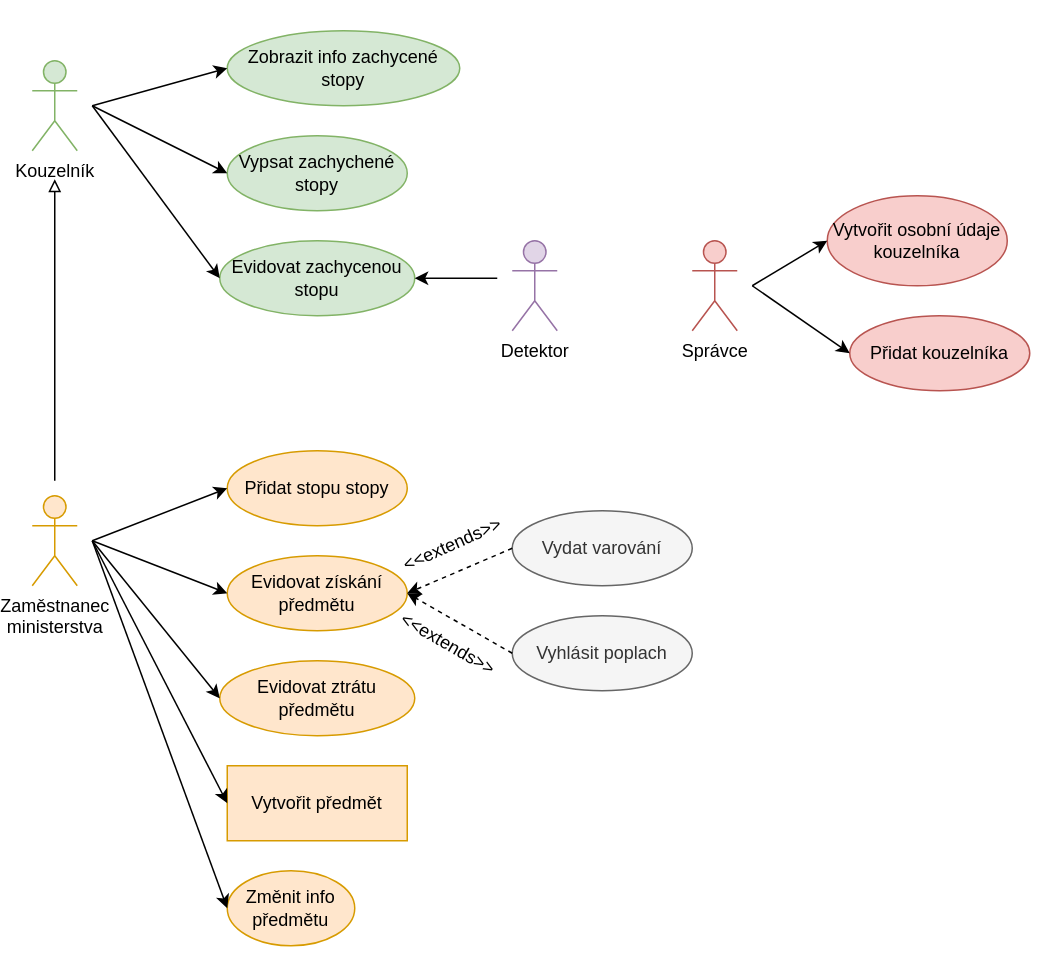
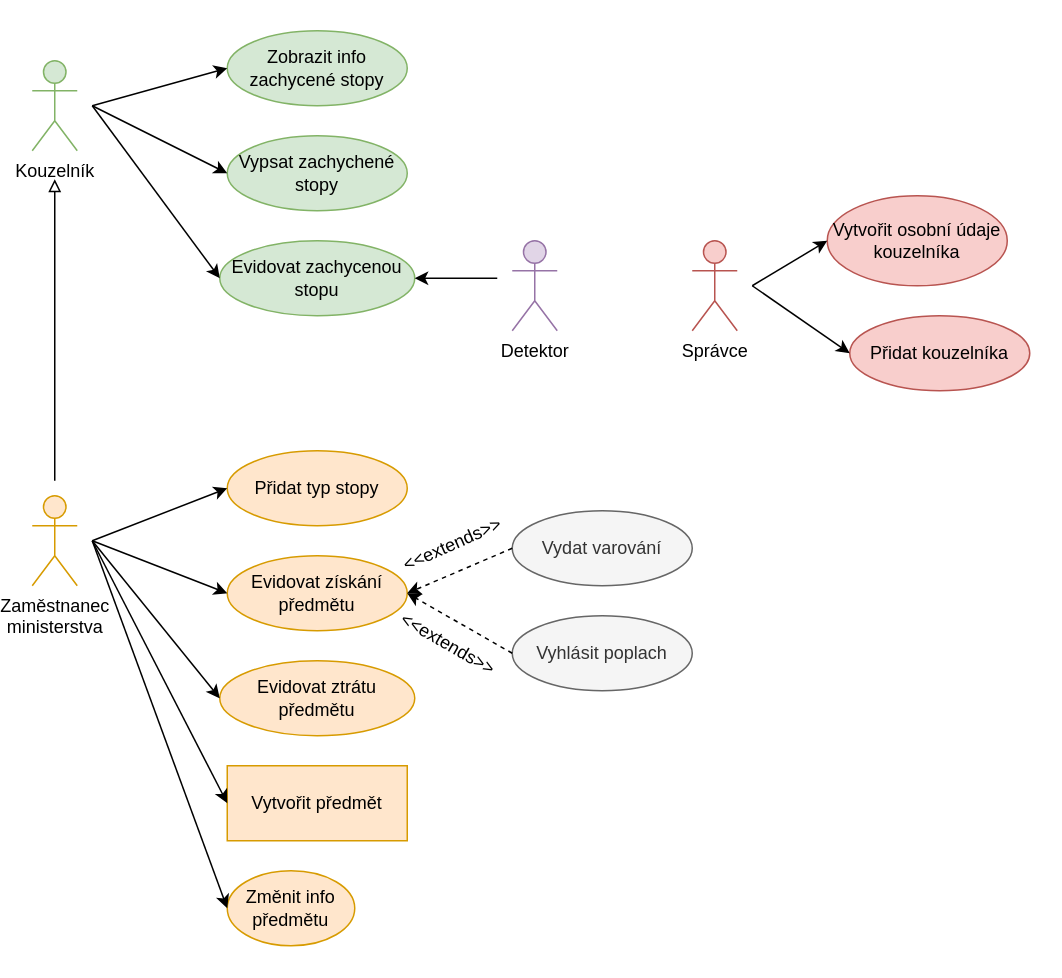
(344, 68) -> (317, 68)
(317, 488) -> (317, 488)
